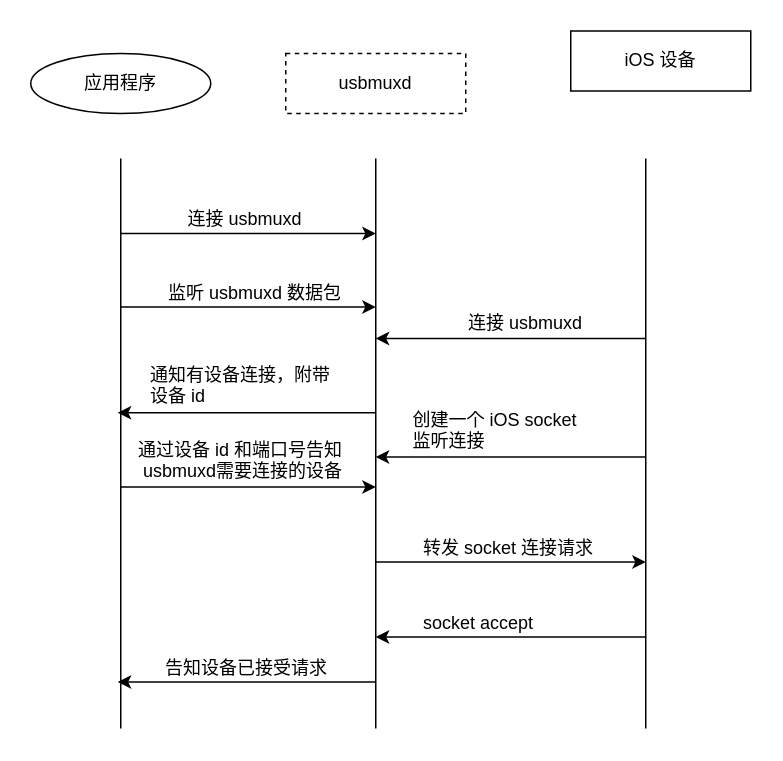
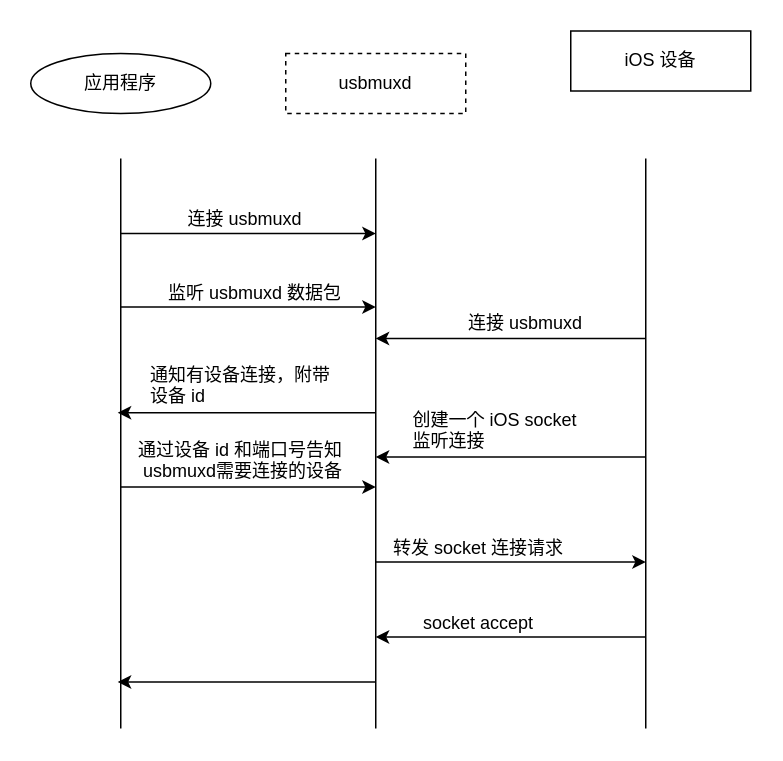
(518, 548) -> (488, 548)
(253, 668) -> none
